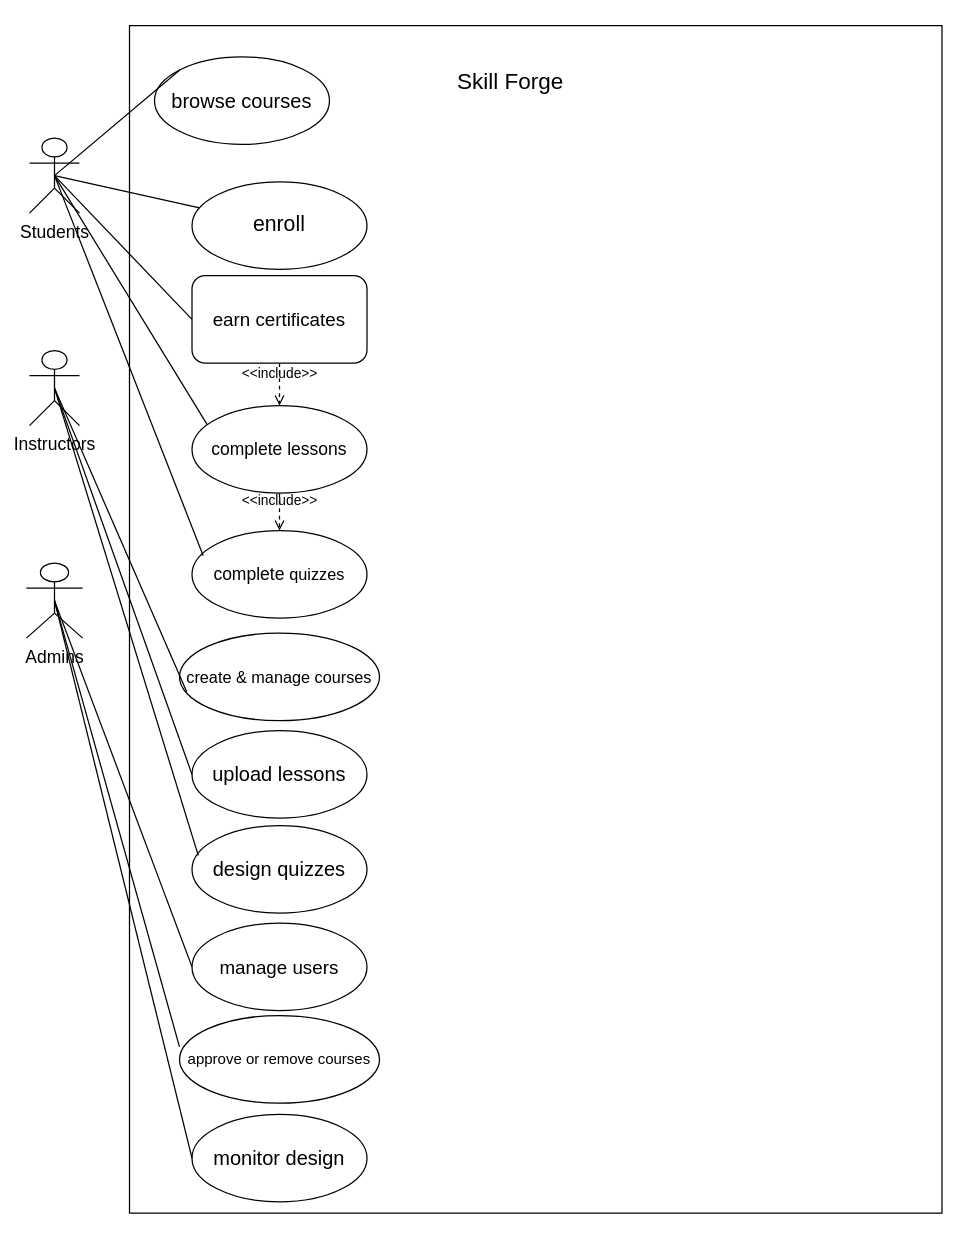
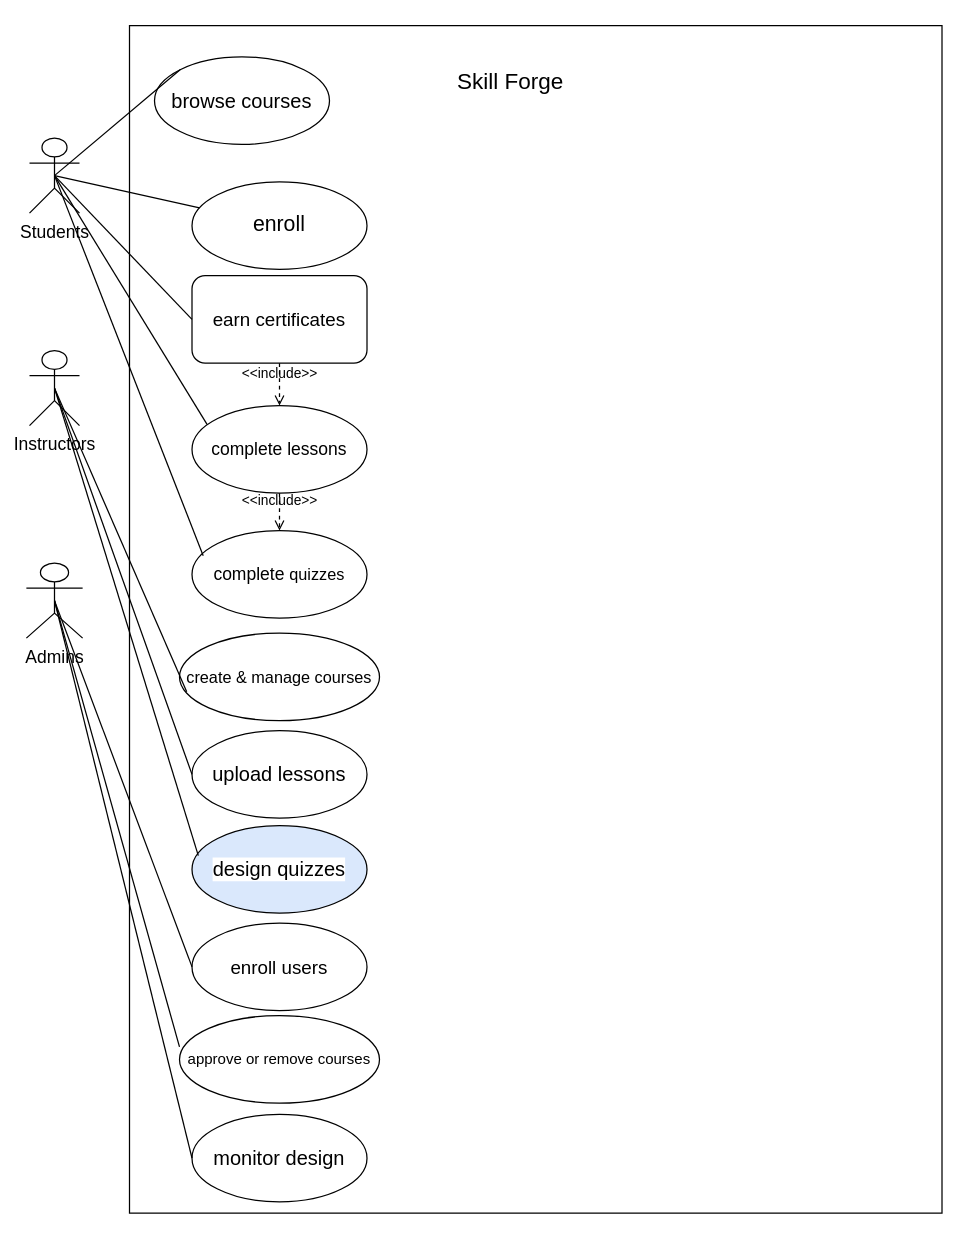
(279, 869) -> (279, 869)
(279, 967) -> (279, 967)
